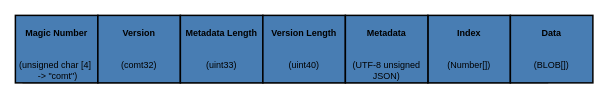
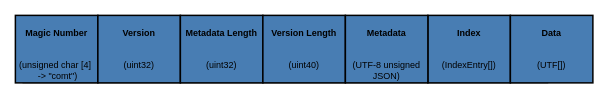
(139, 49) -> (139, 49)
(222, 49) -> (222, 49)
(469, 49) -> (469, 49)
(552, 49) -> (552, 49)
